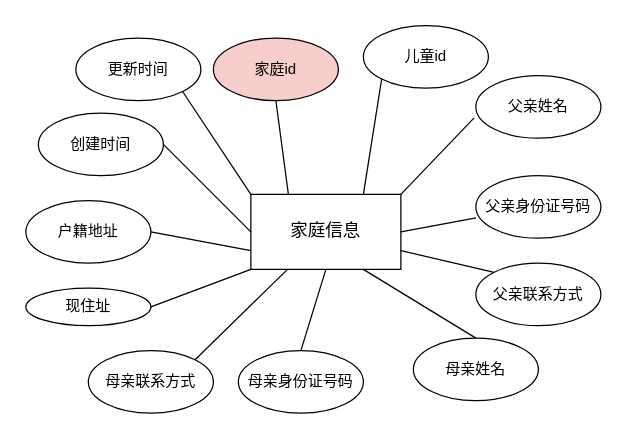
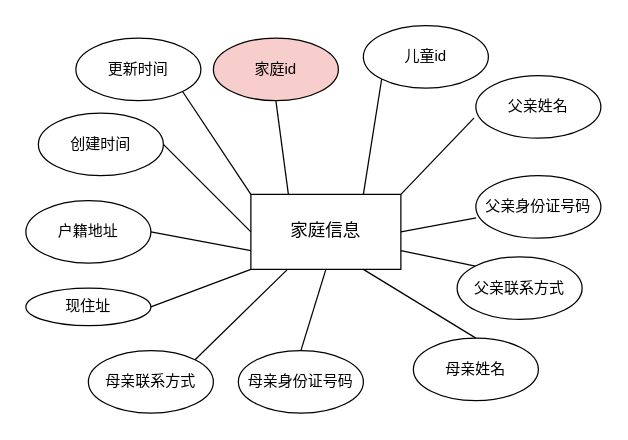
(538, 294) -> (519, 288)
